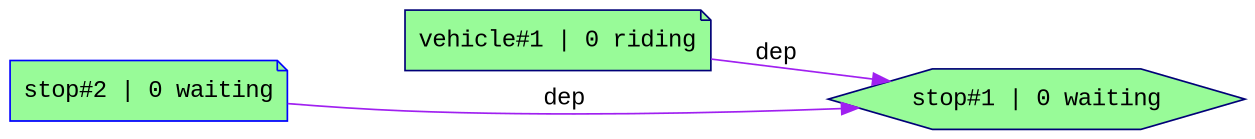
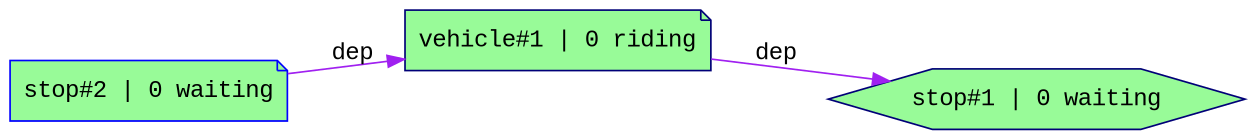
(564, 114) -> (338, 67)
